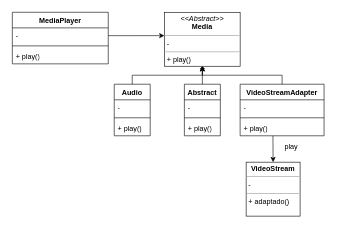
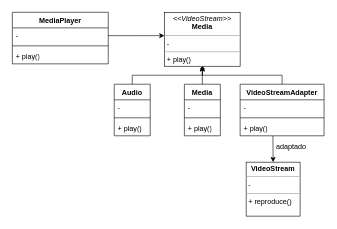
(189, 30) -> (194, 30)
(203, 93) -> (203, 93)
(292, 147) -> (292, 147)
(270, 175) -> (272, 175)
